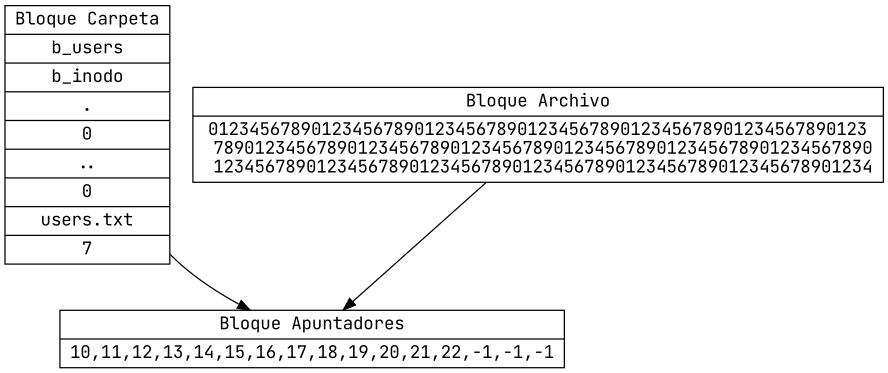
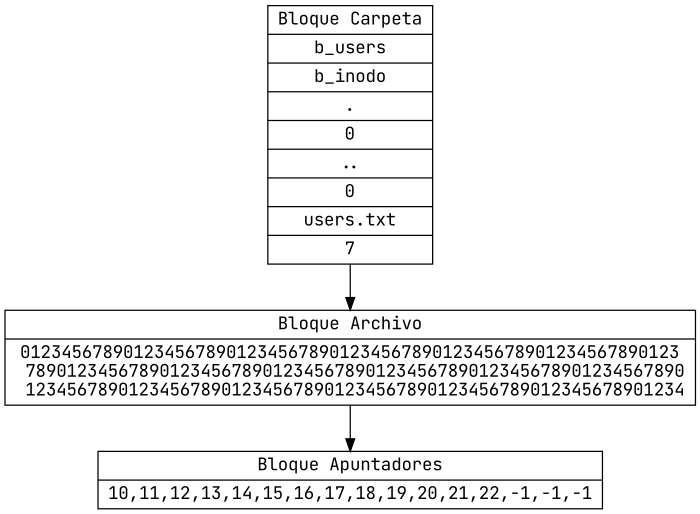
(203, 282) -> (350, 281)
